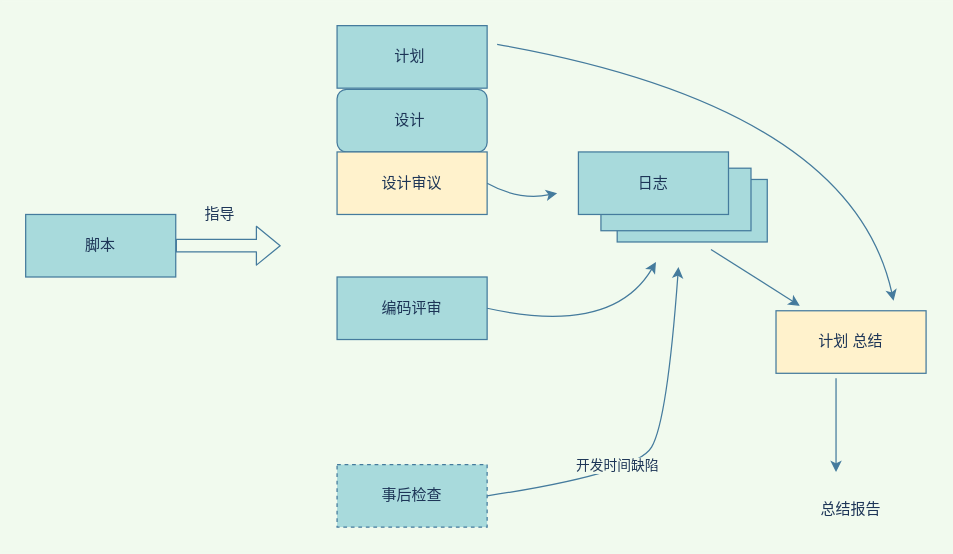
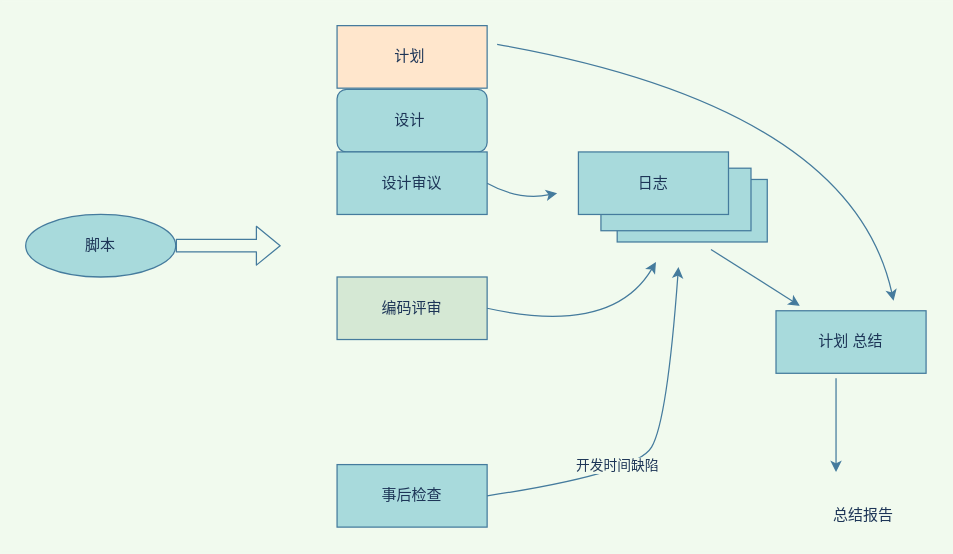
(412, 57) -> (412, 57)
(412, 183) -> (412, 183)
(219, 214) -> none
(101, 246) -> (101, 246)
(412, 308) -> (412, 308)
(851, 342) -> (851, 342)
(412, 496) -> (412, 496)
(851, 509) -> (863, 516)
